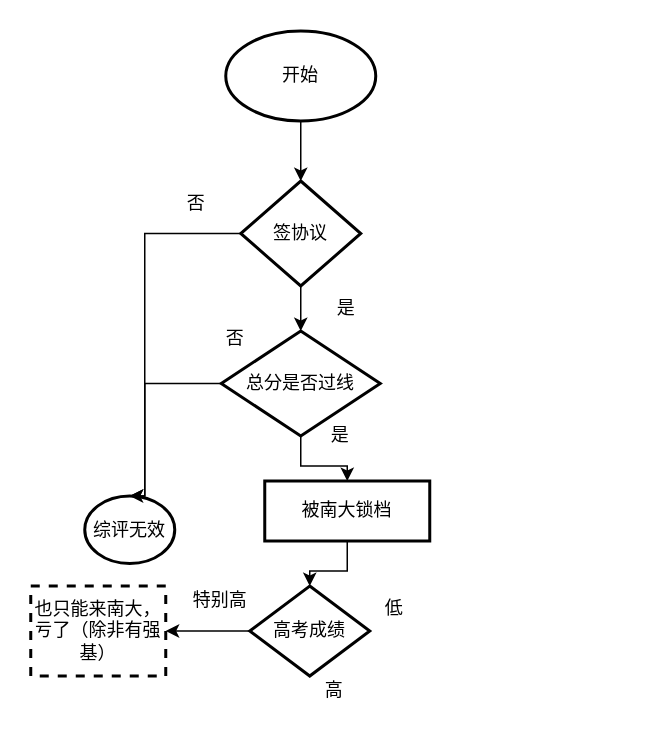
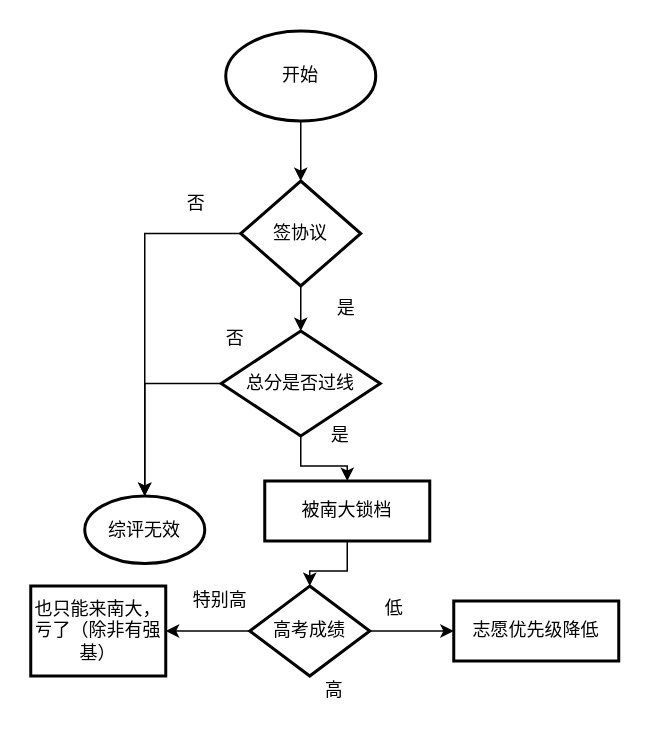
(130, 530) -> (145, 530)
(98, 631) -> (98, 631)
none -> (407, 631)
none -> (536, 631)
